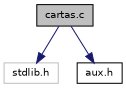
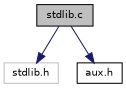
(65, 15) -> (65, 15)
